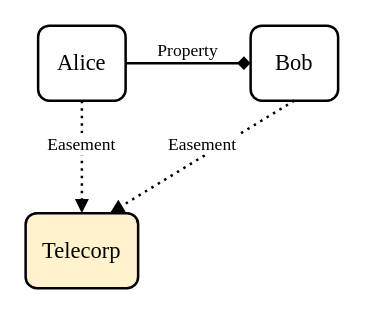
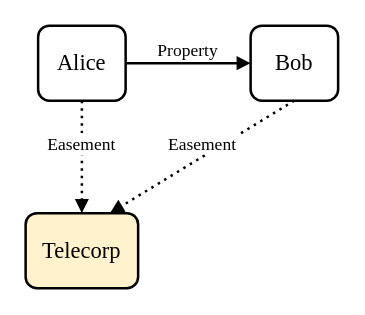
(237, 63) -> (236, 63)
